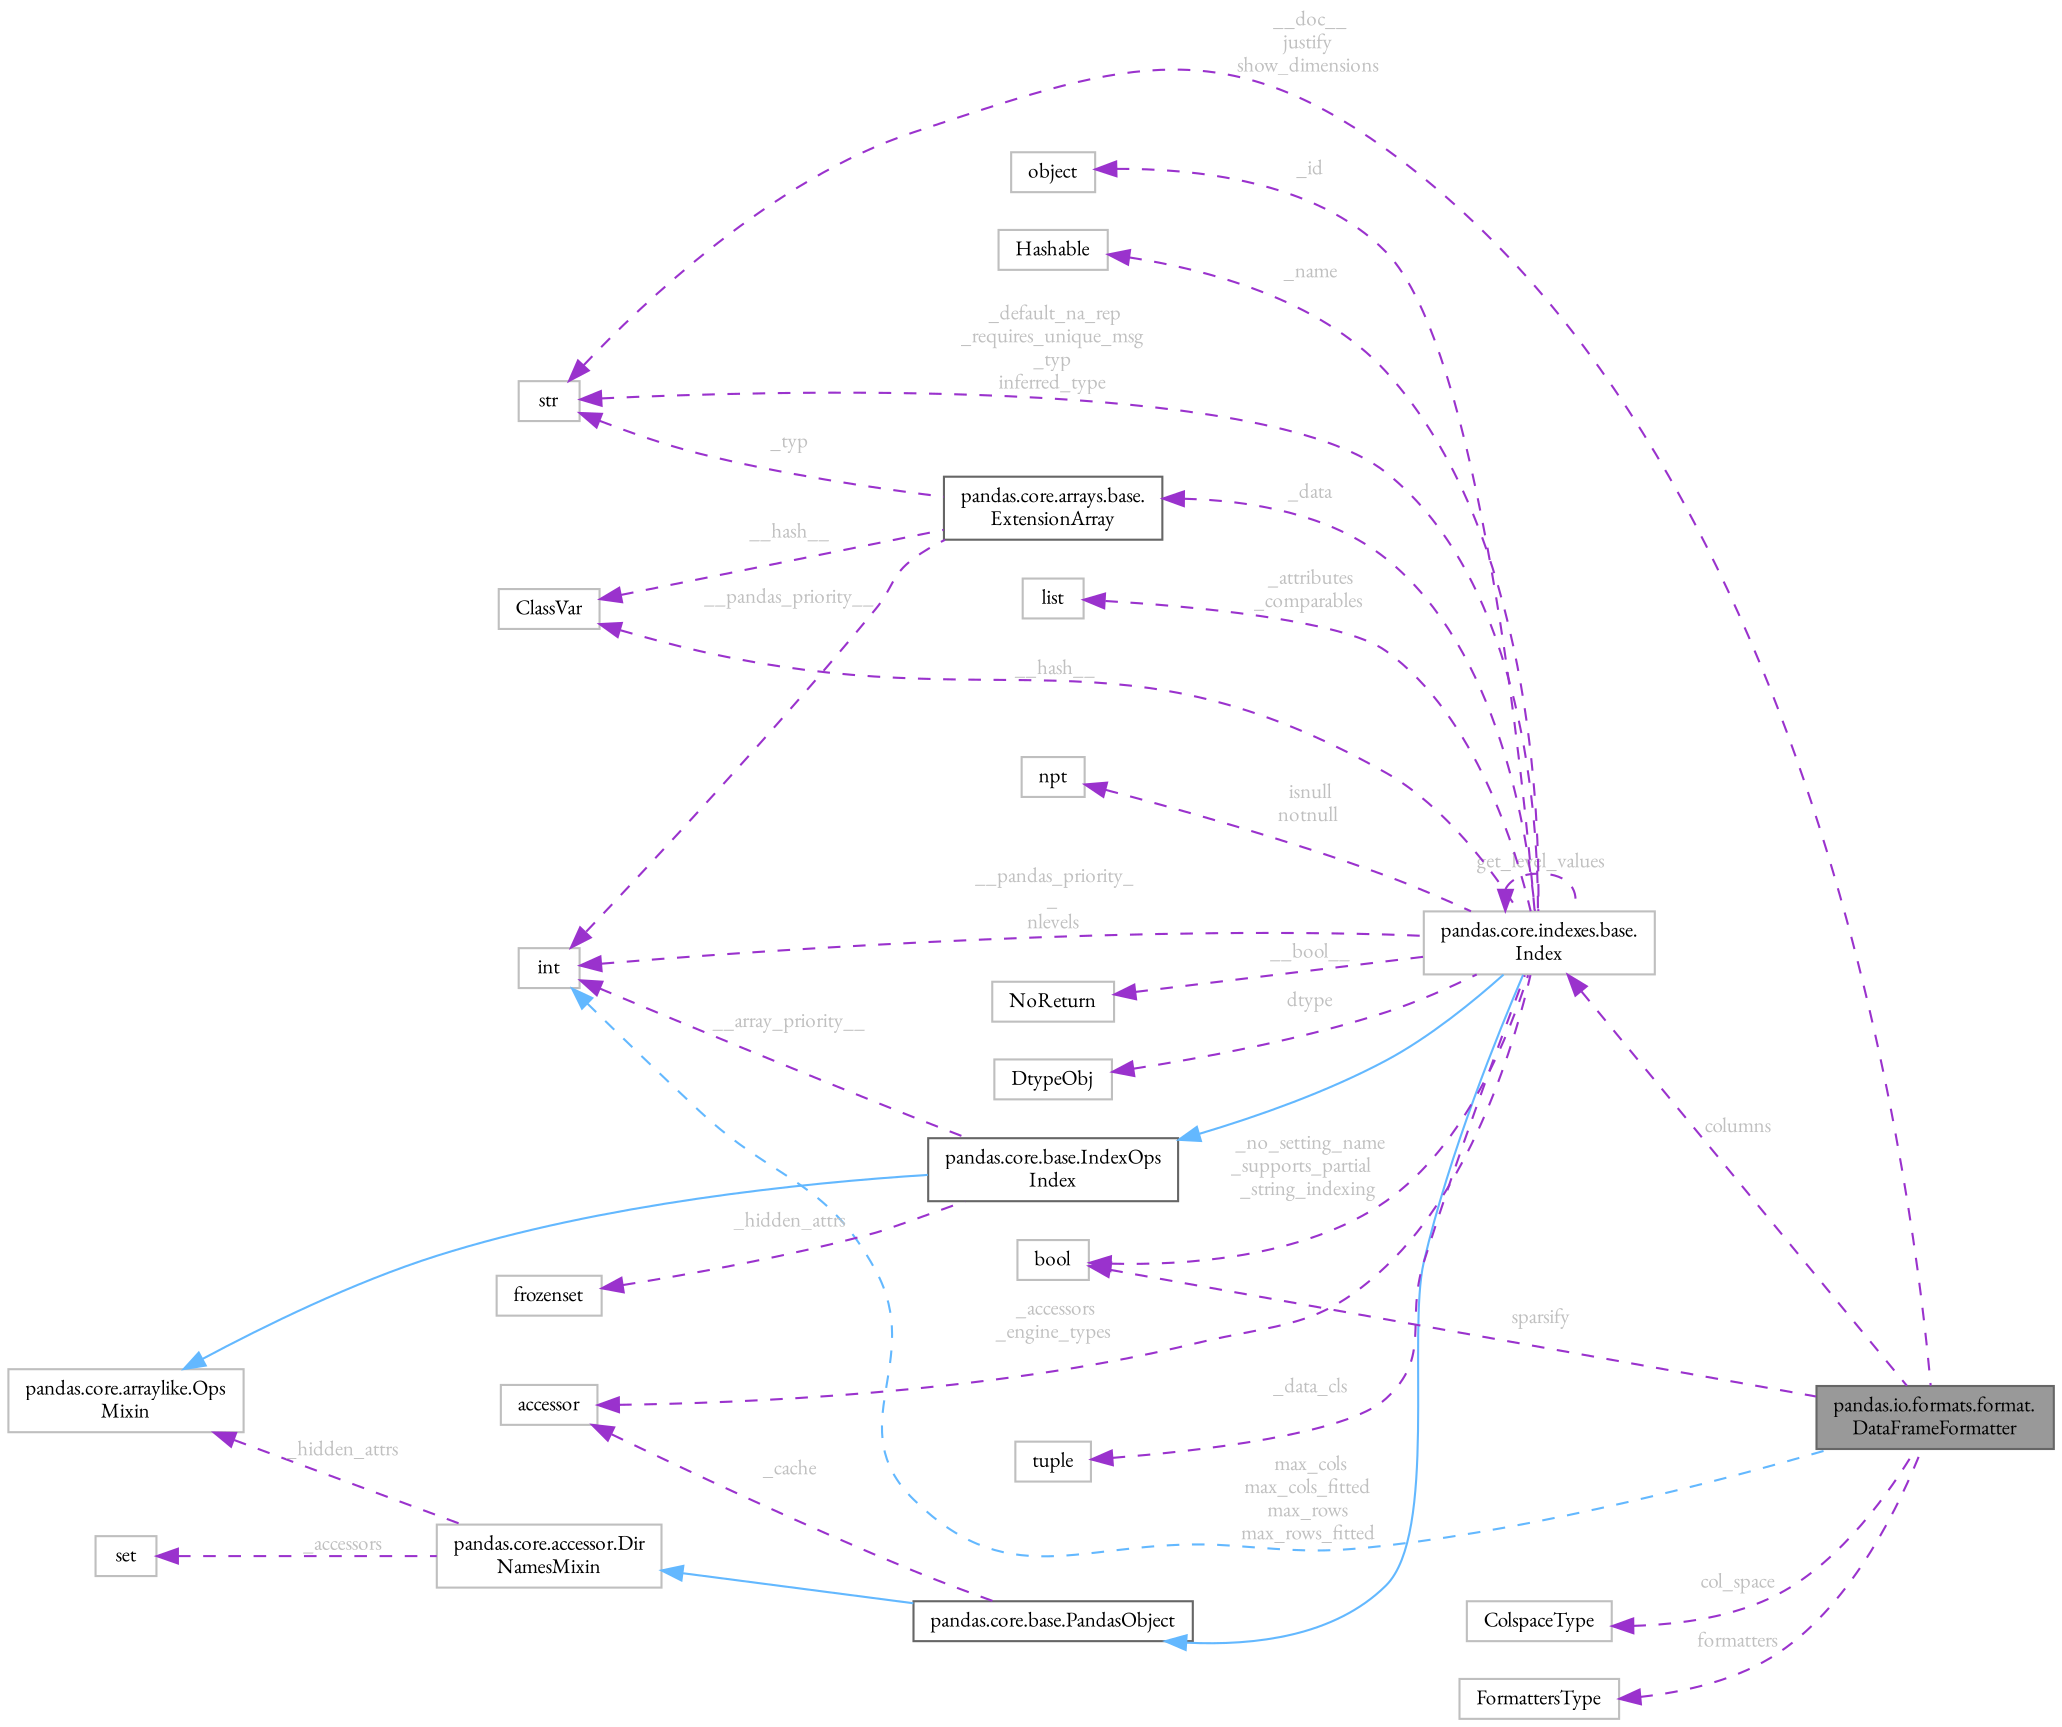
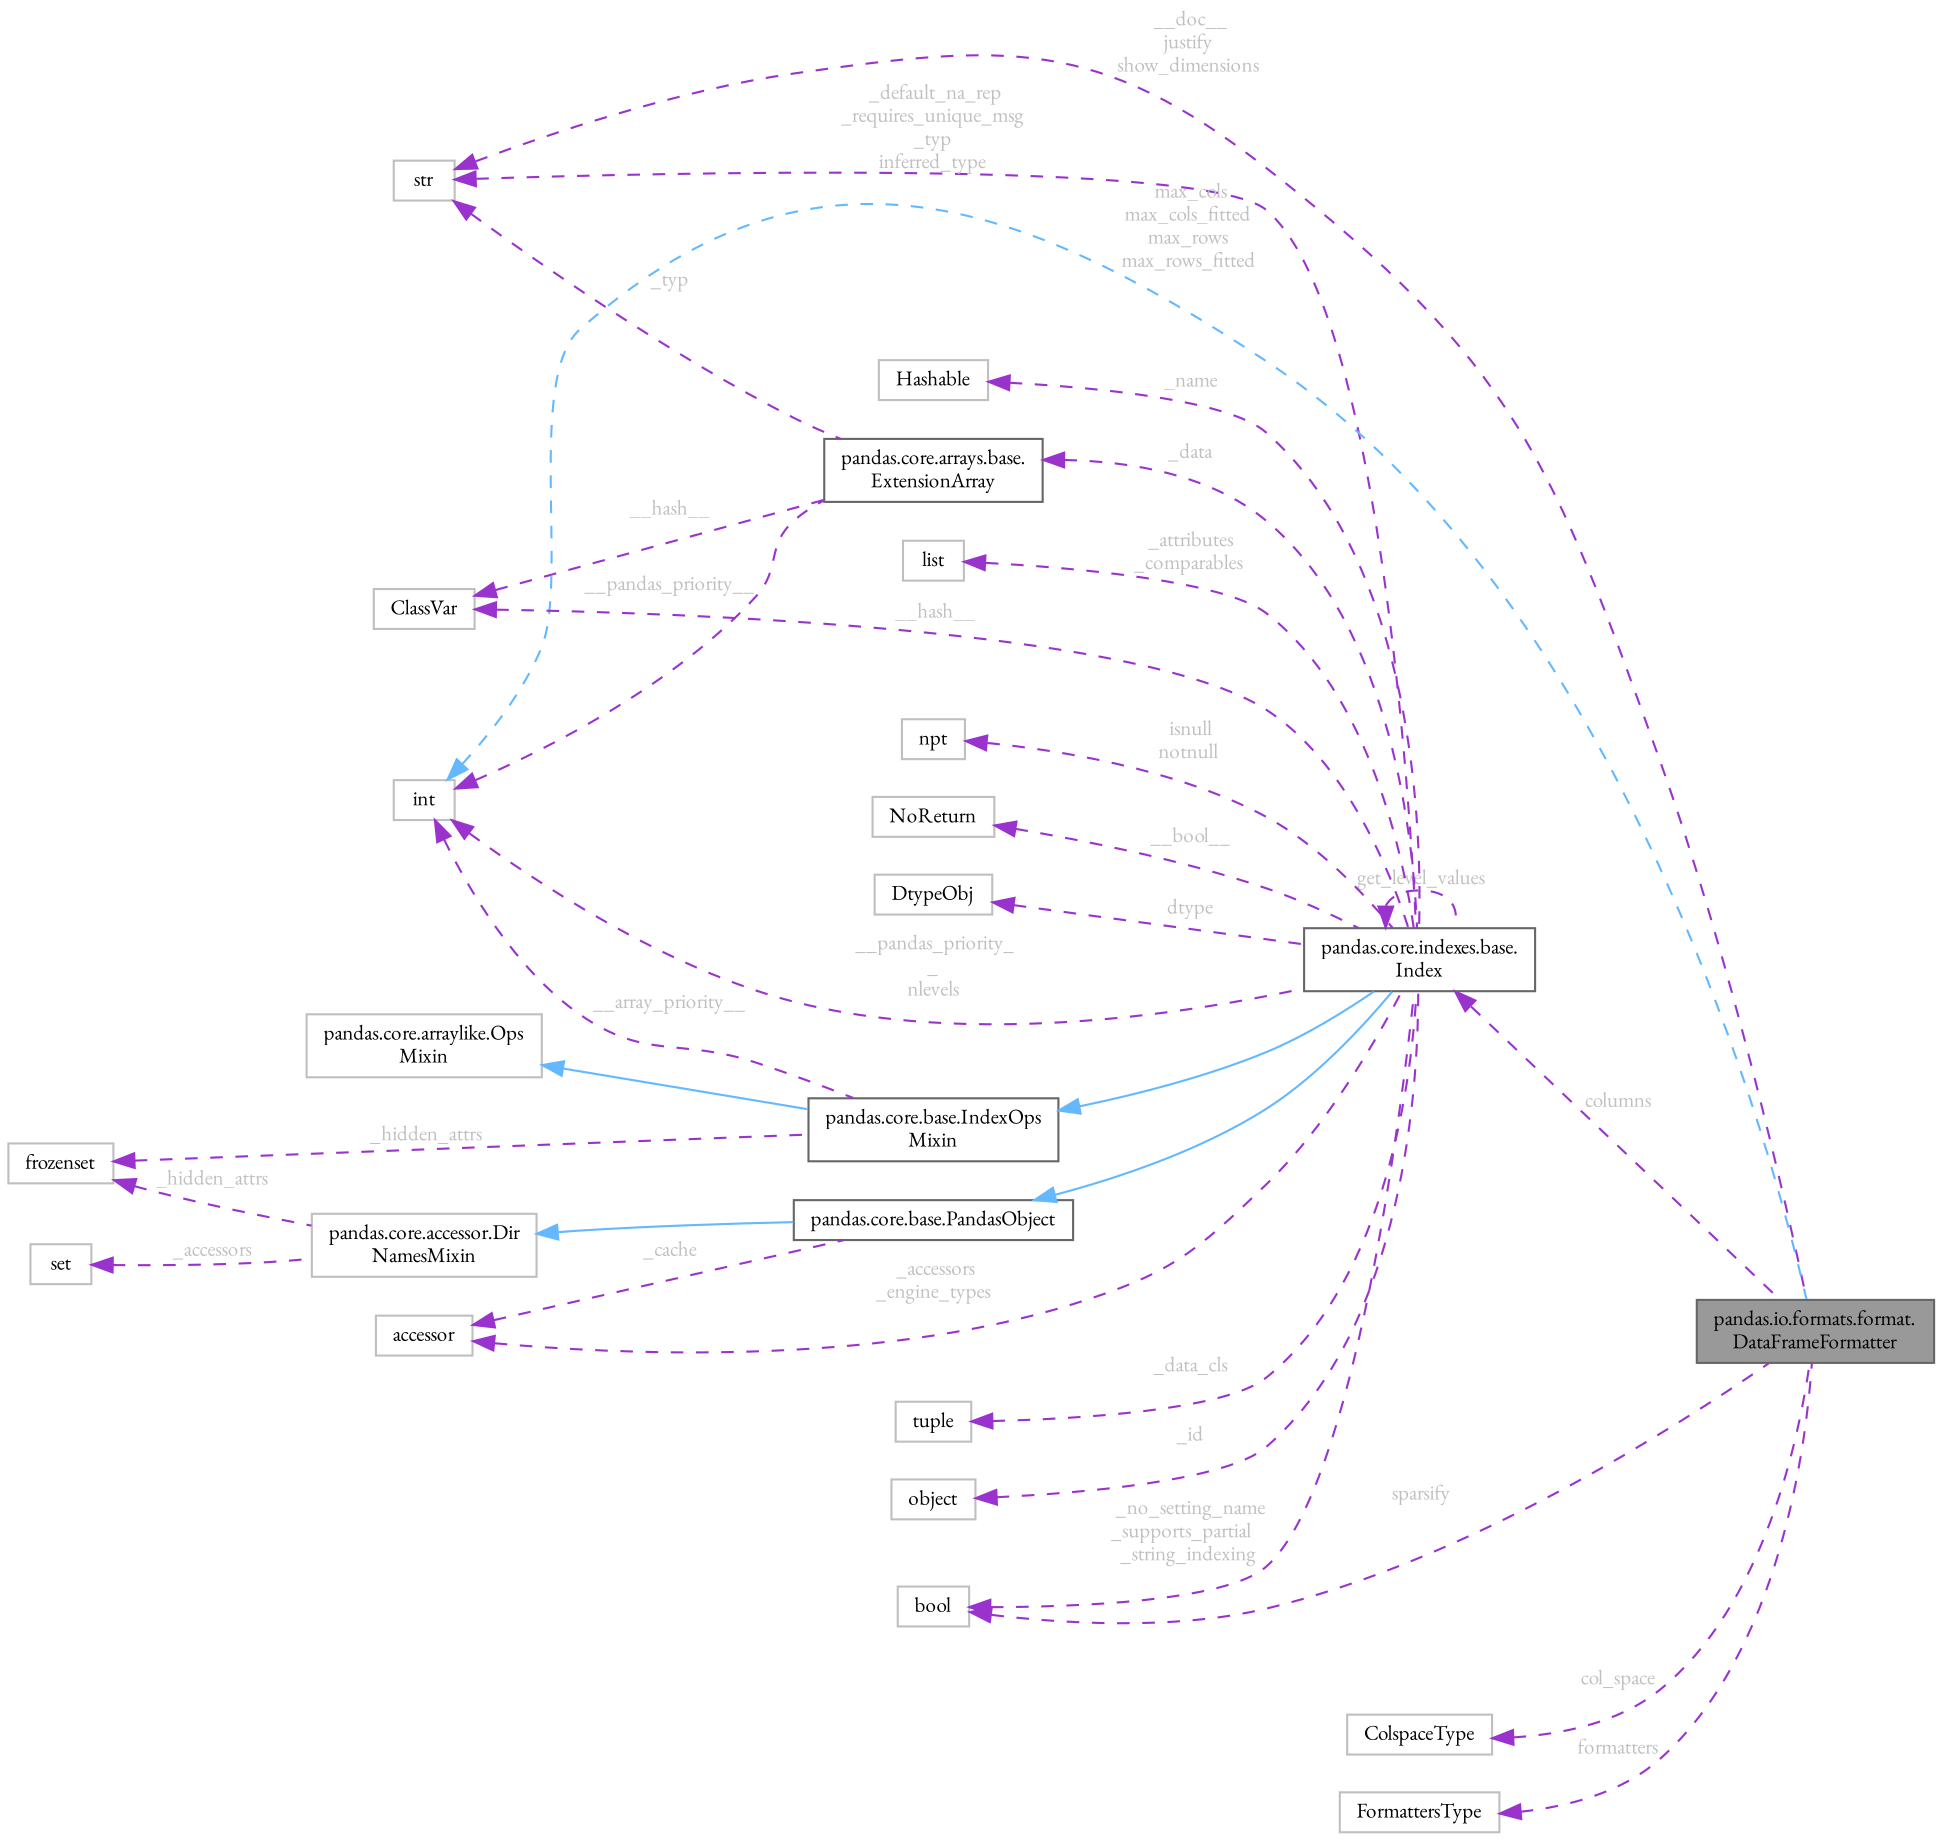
(1539, 943) -> (1420, 960)
(1053, 1170) -> (933, 1130)
(348, 1482) -> (223, 1207)
